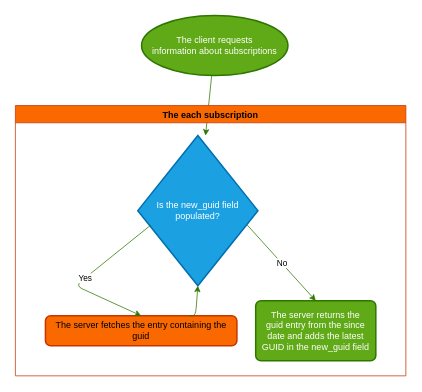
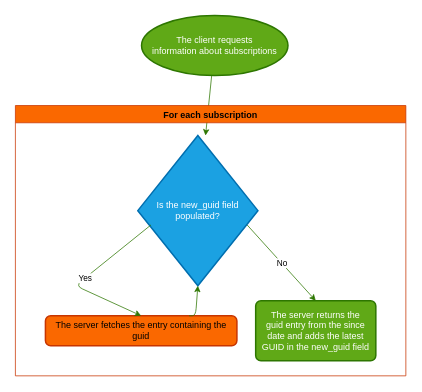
(210, 114) -> (210, 114)
